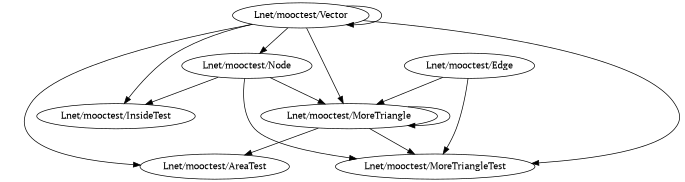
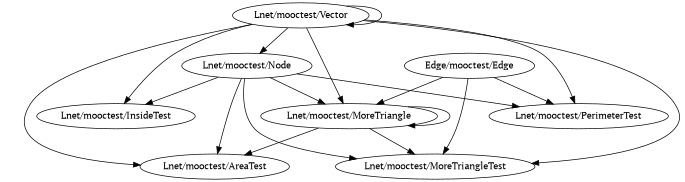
(469, 66) -> (469, 66)
none -> (229, 112)
none -> (579, 116)
